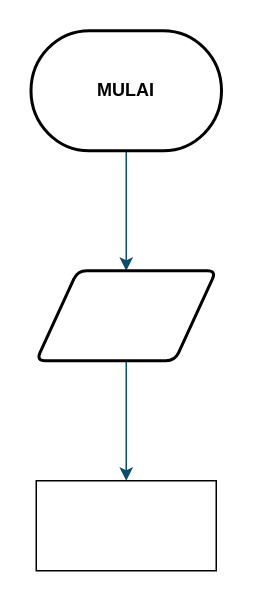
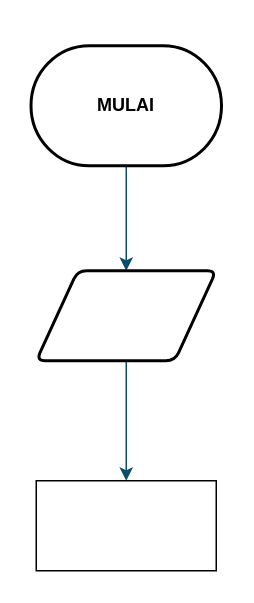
(126, 91) -> (126, 106)
